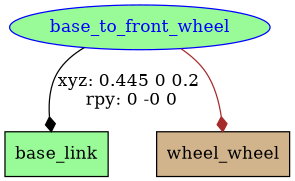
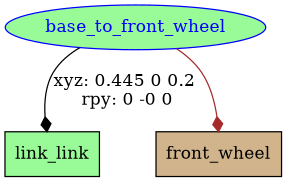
(57, 154) -> (52, 154)
(223, 154) -> (219, 154)
